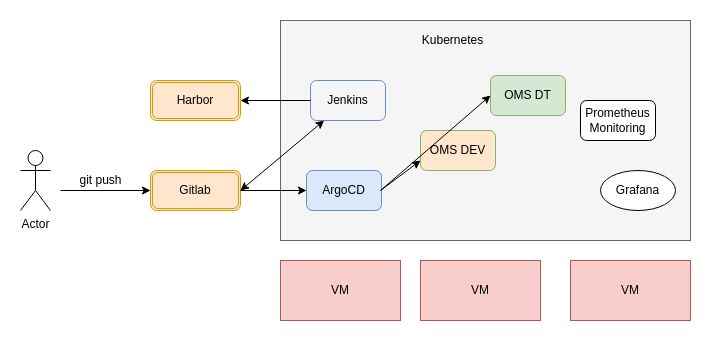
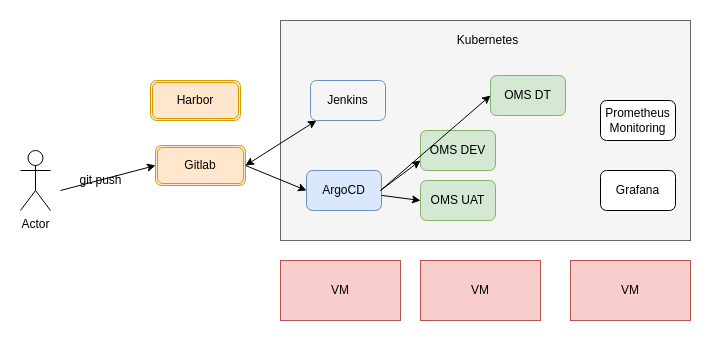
(453, 41) -> (488, 41)
(279, 101) -> none
(618, 121) -> (638, 121)
(458, 151) -> (458, 151)
(196, 191) -> (201, 166)
(638, 191) -> (638, 191)
none -> (398, 198)
none -> (458, 201)
